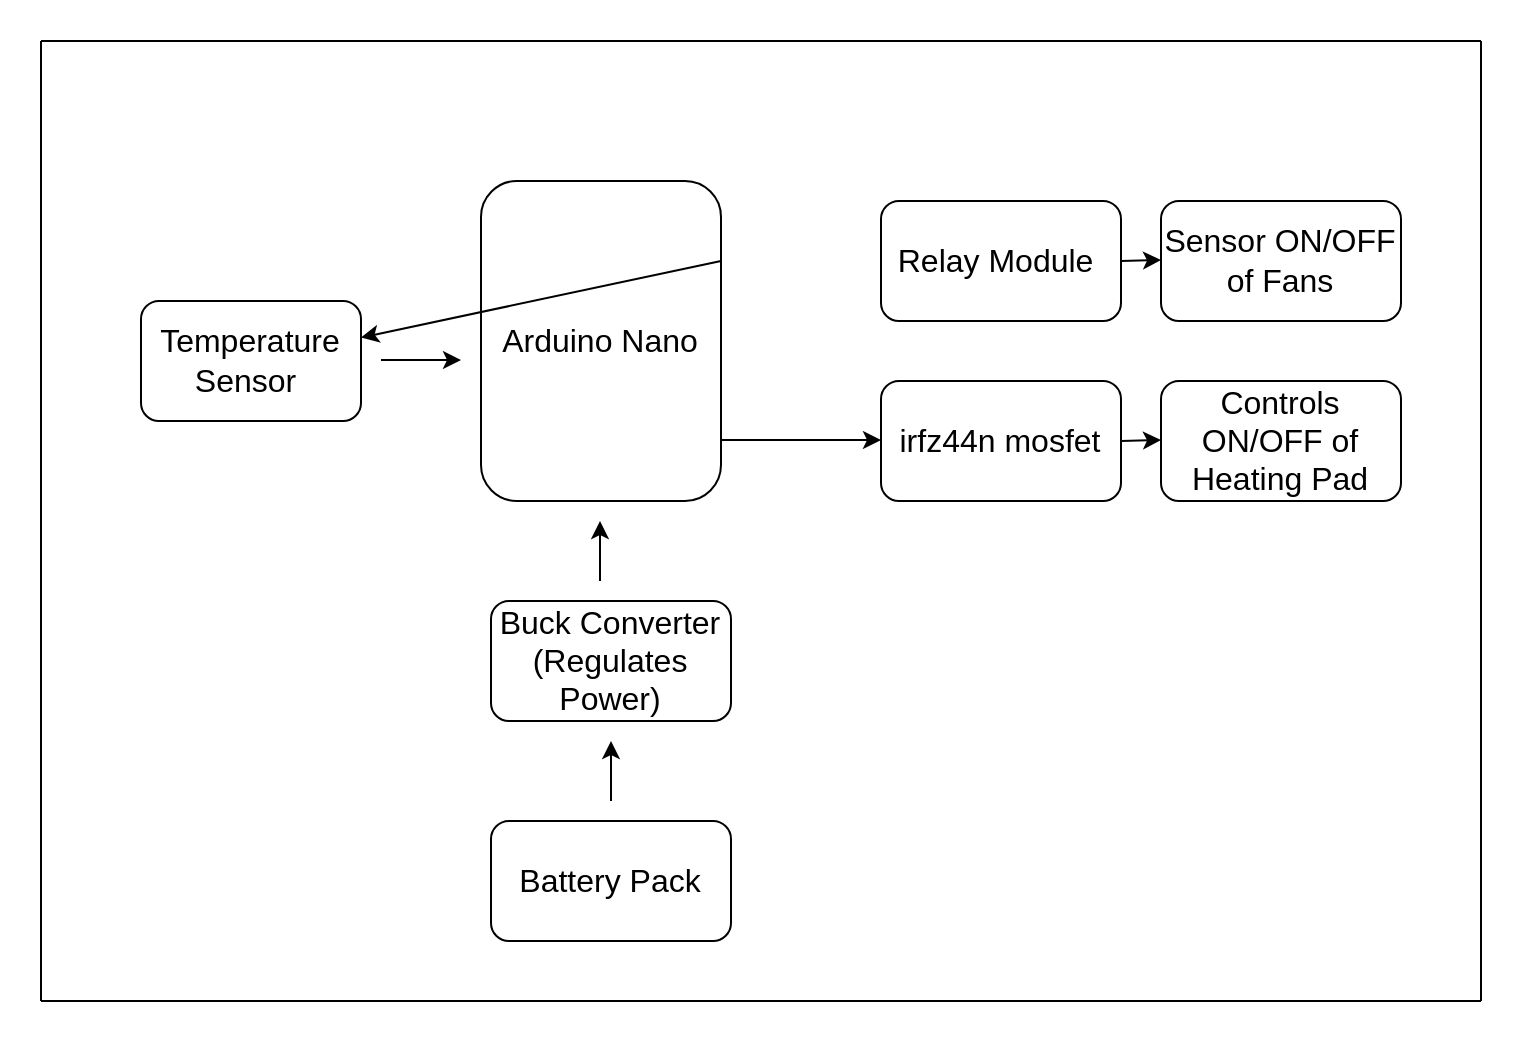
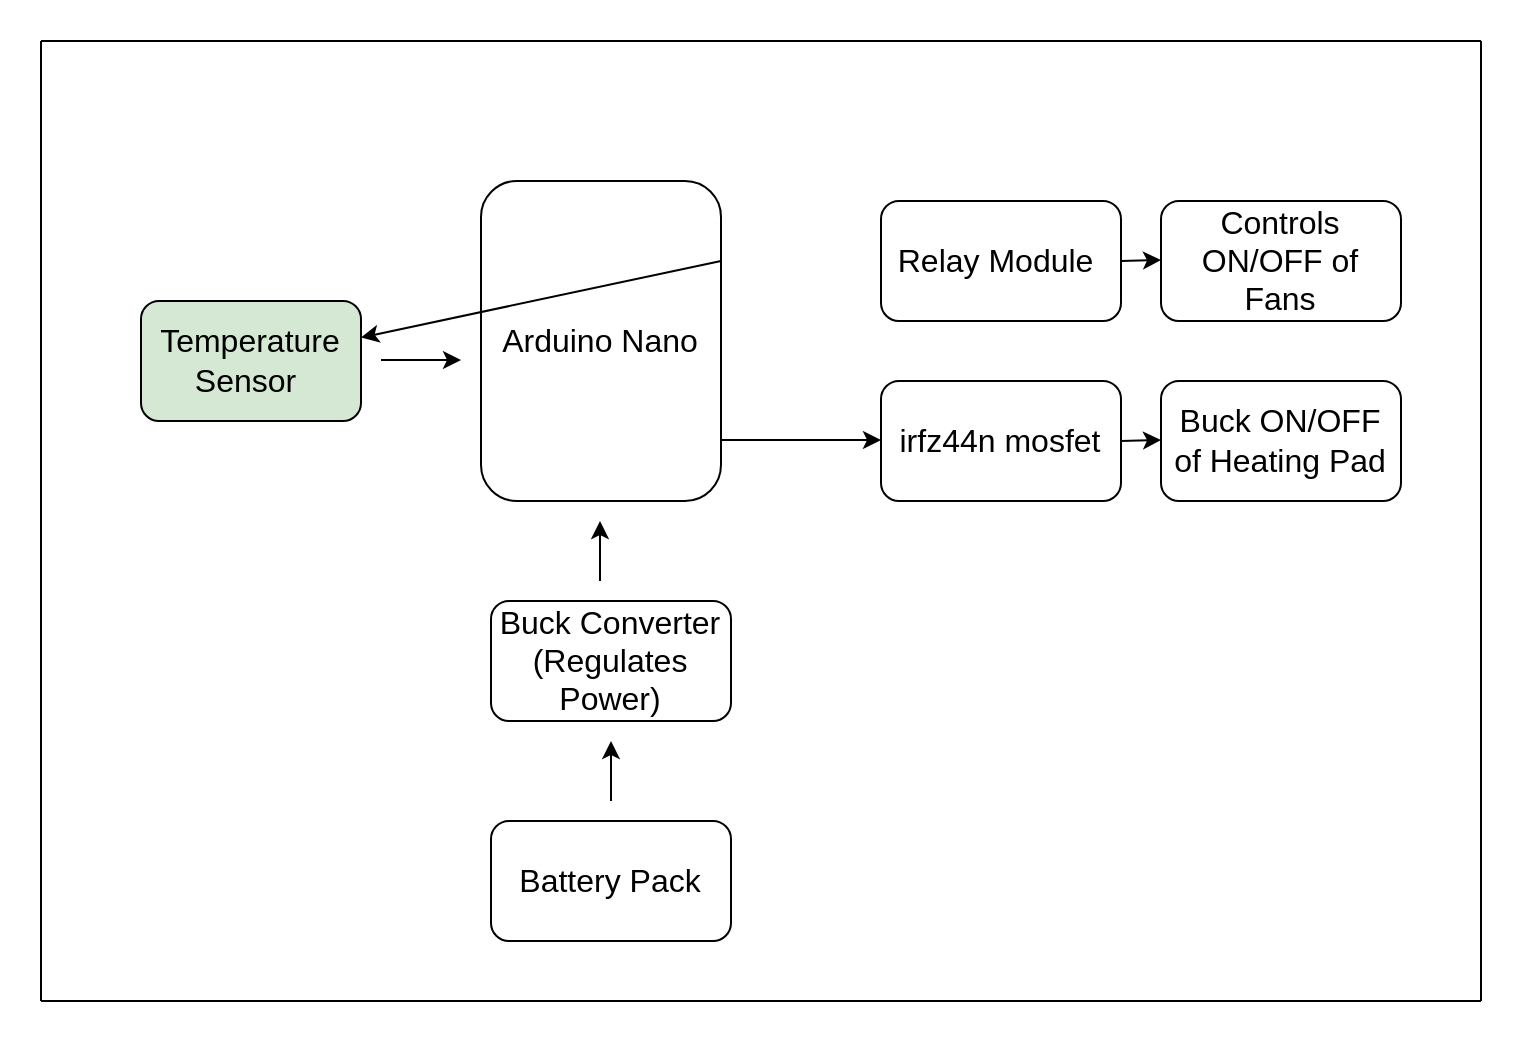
(1281, 261) -> (1281, 261)
(251, 361) -> (251, 361)
(1281, 441) -> (1281, 441)
